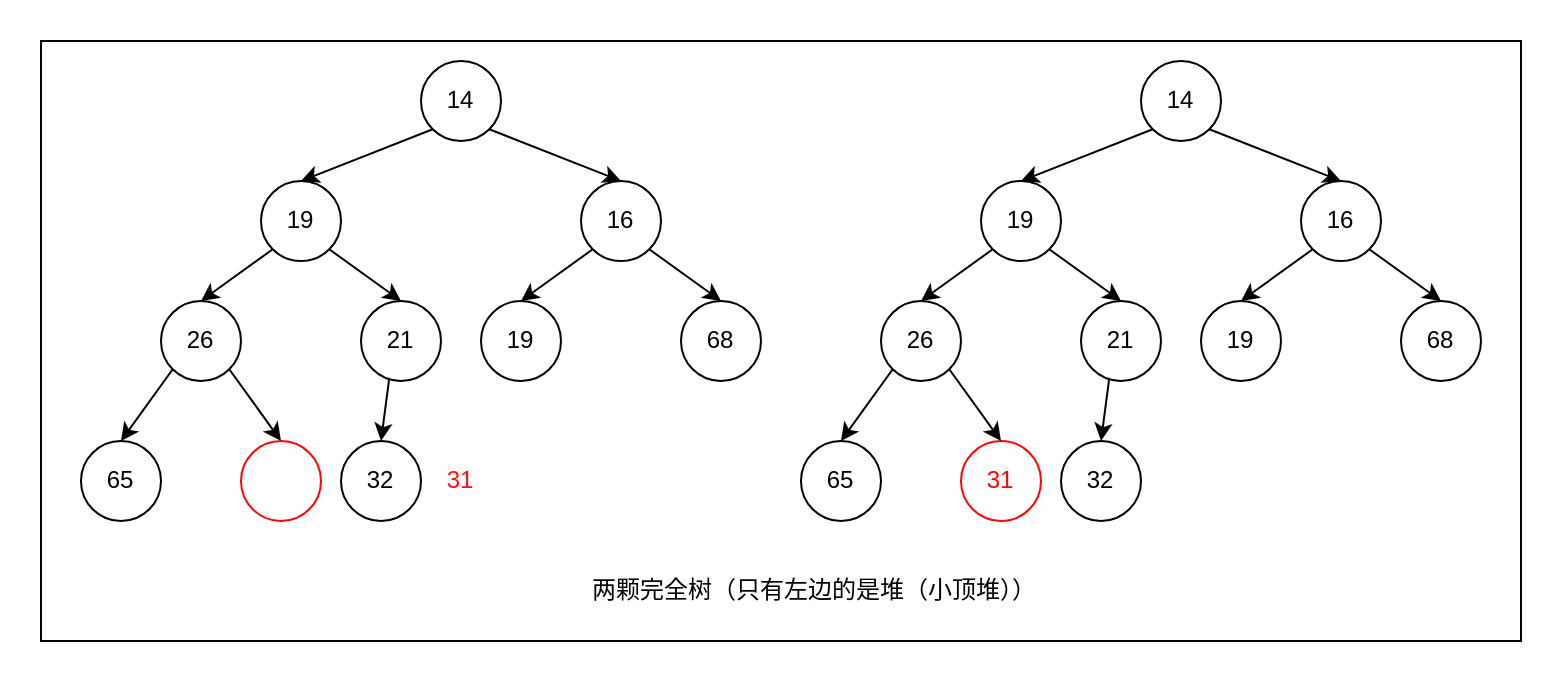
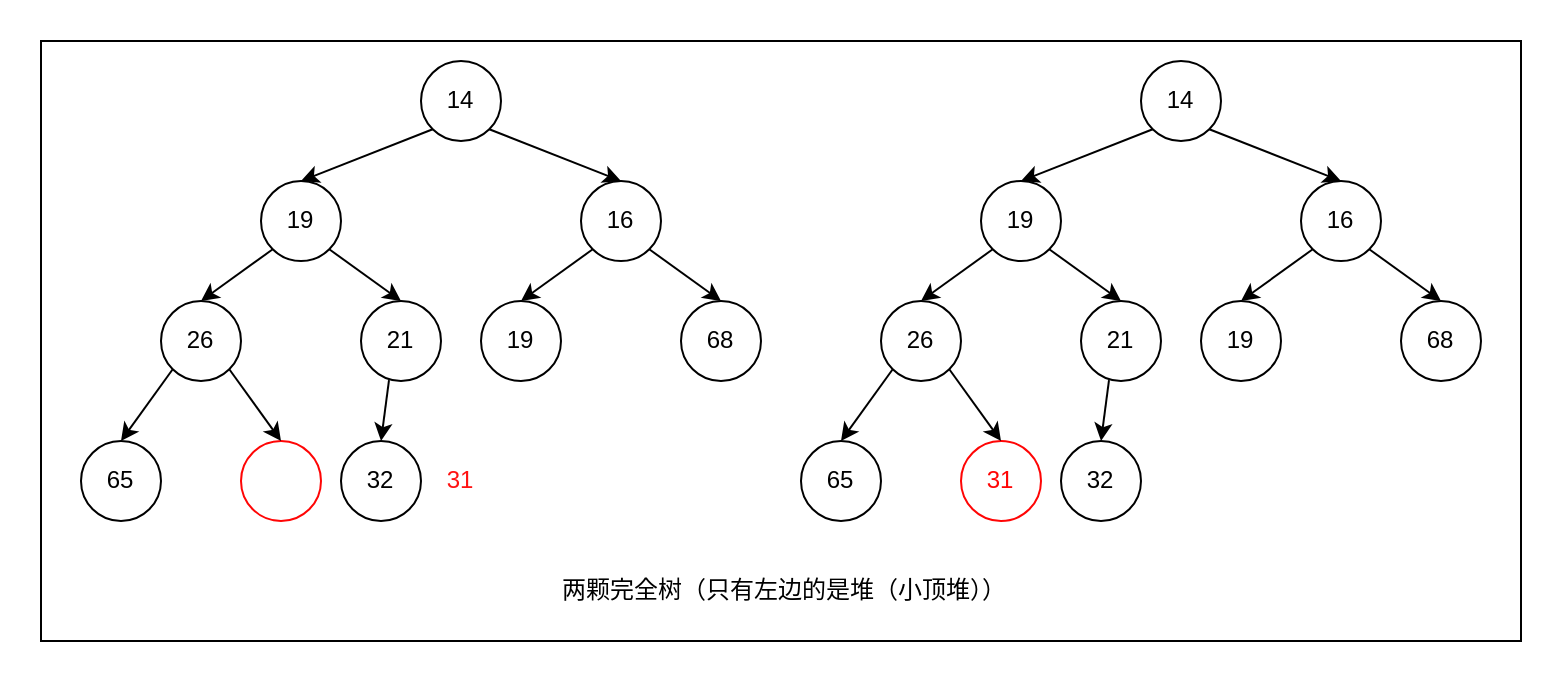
(815, 591) -> (785, 591)
